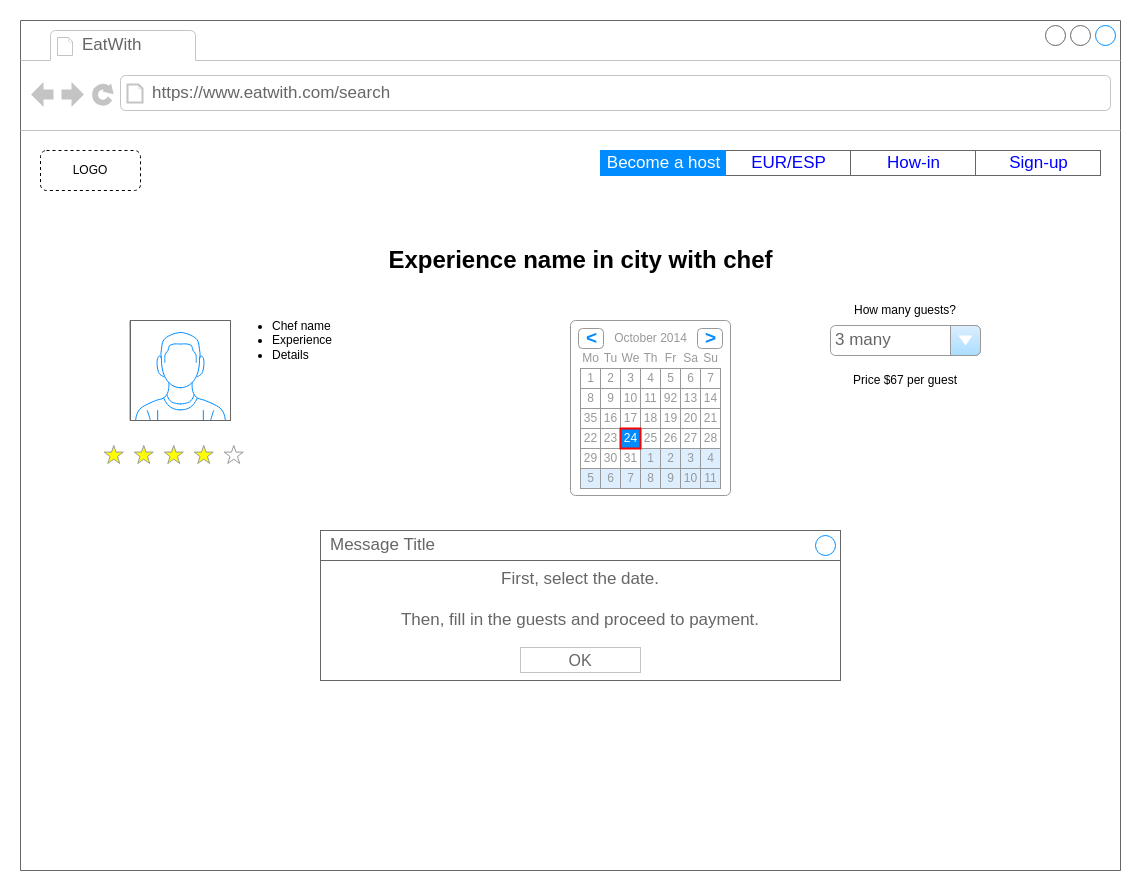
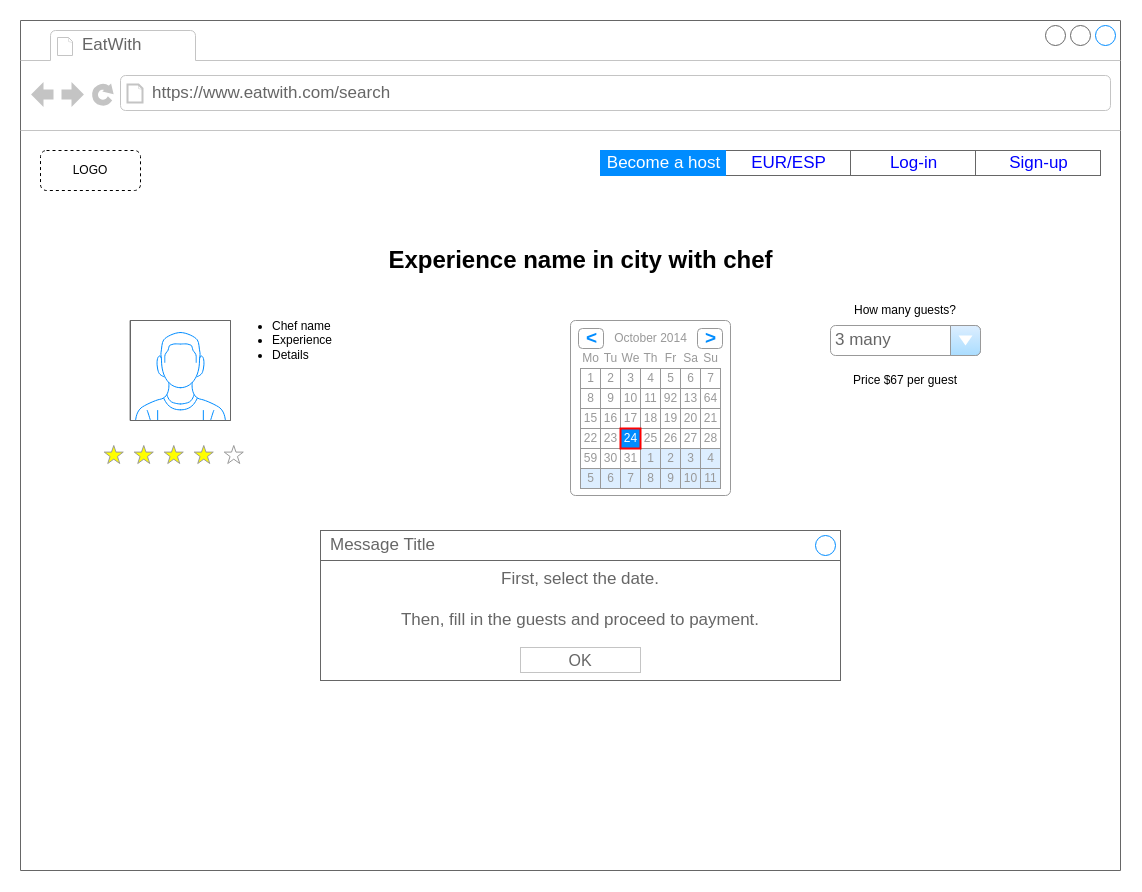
(914, 164) -> (914, 164)
(711, 399) -> (711, 399)
(591, 419) -> (591, 419)
(591, 459) -> (591, 459)
